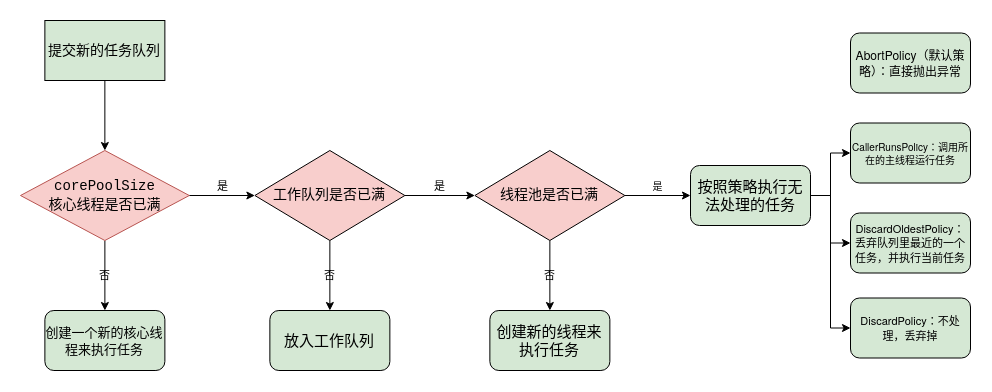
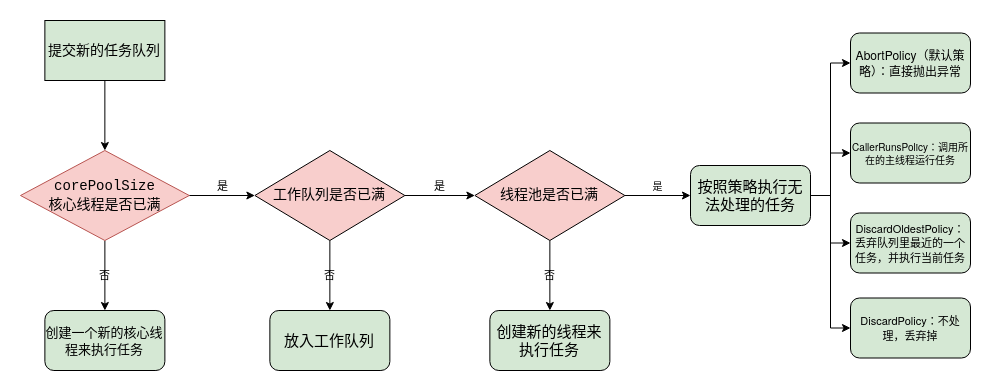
none -> (831, 101)
